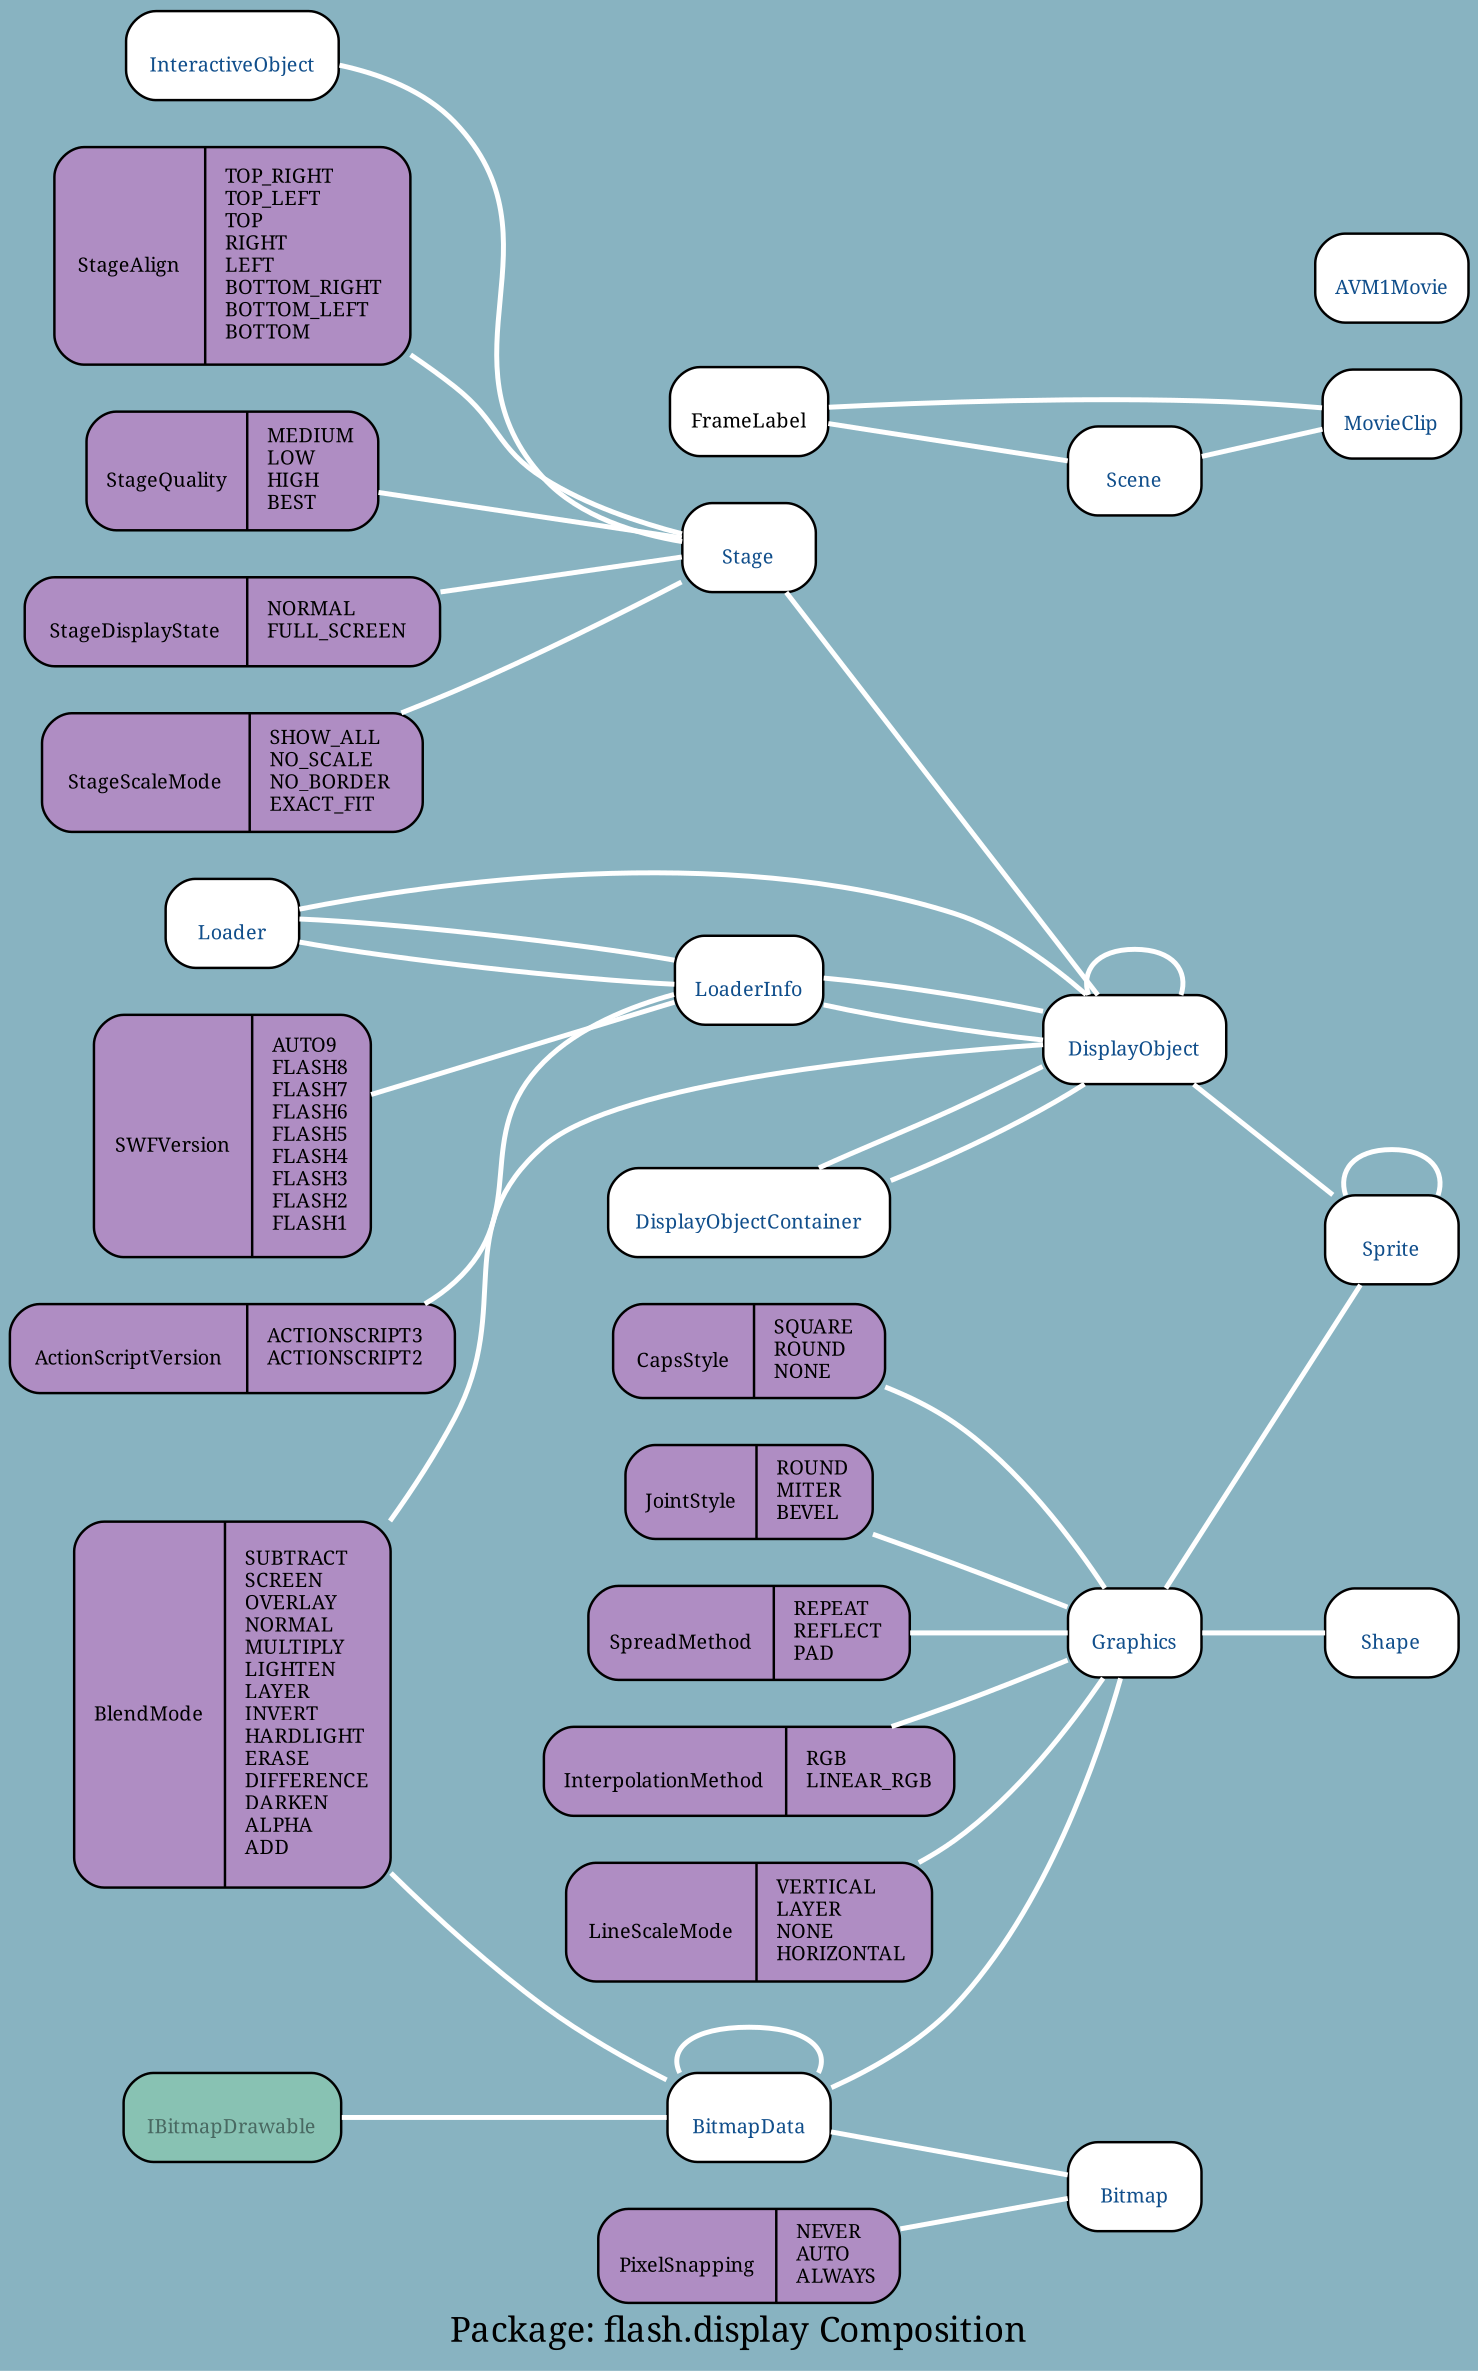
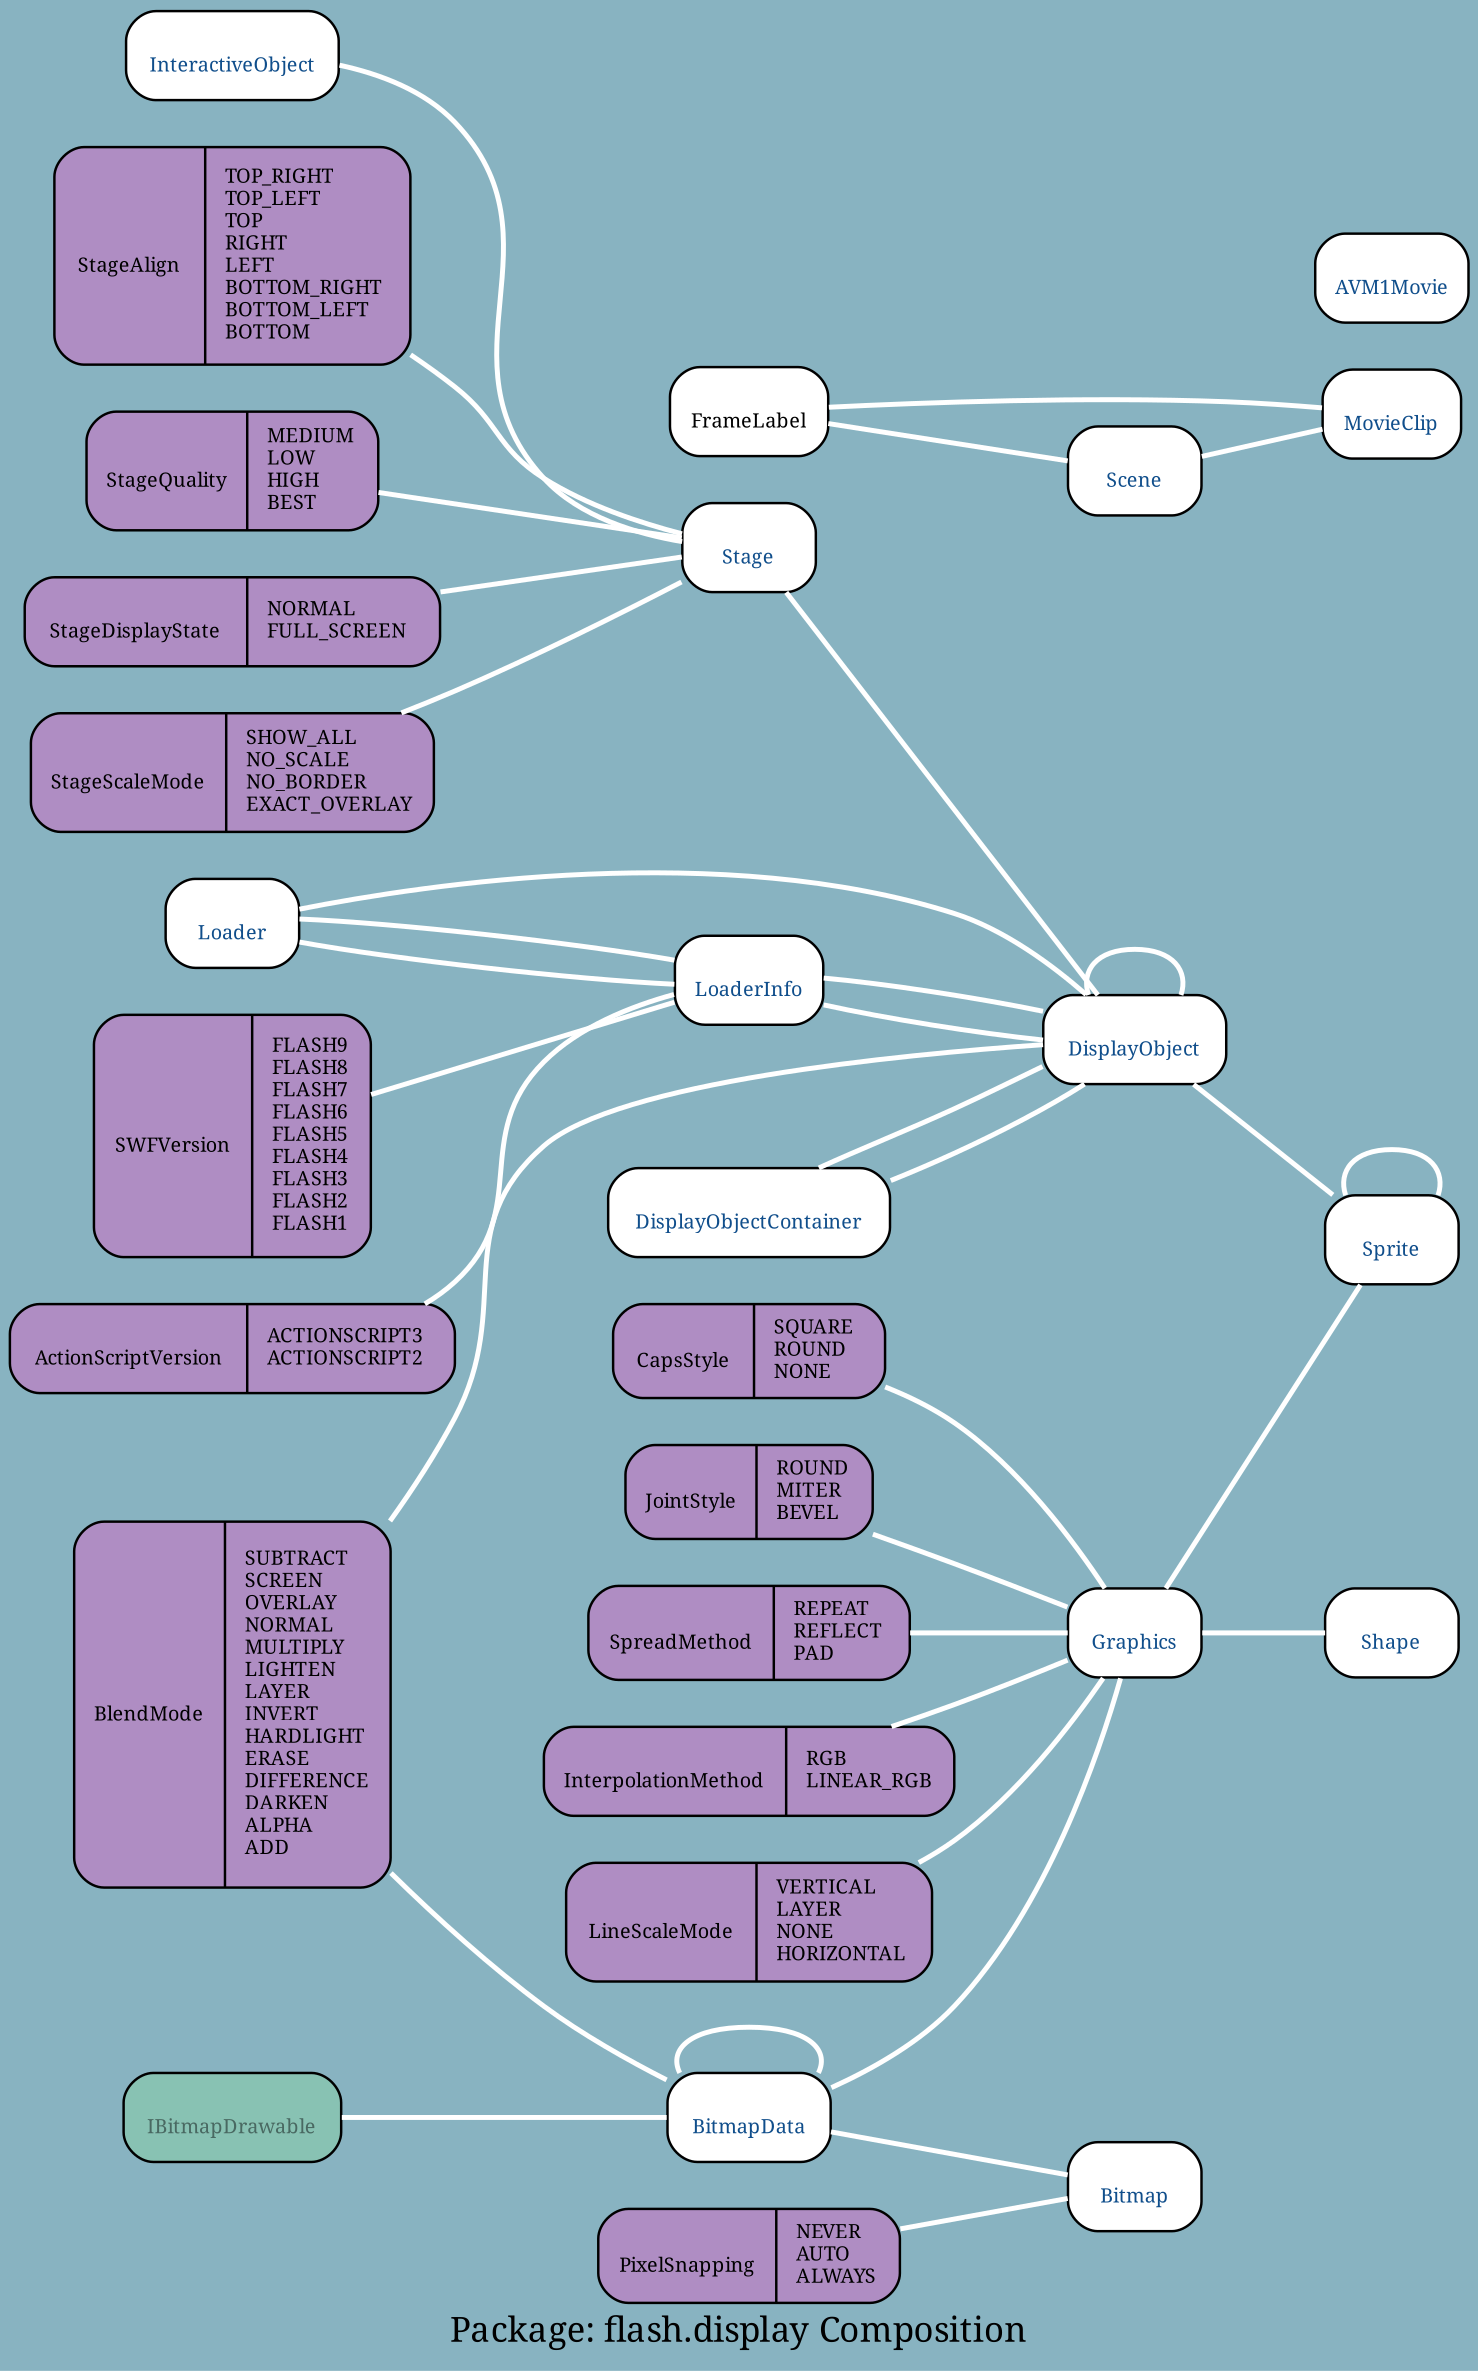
(323, 805) -> (330, 805)
(305, 1046) -> (310, 1046)
